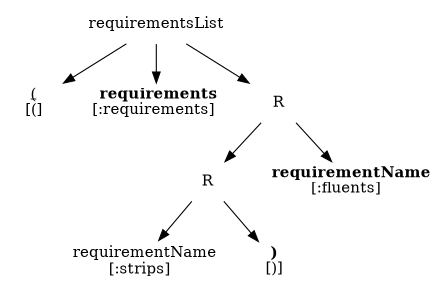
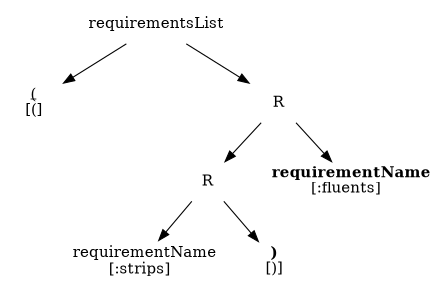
(156, 103) -> none
